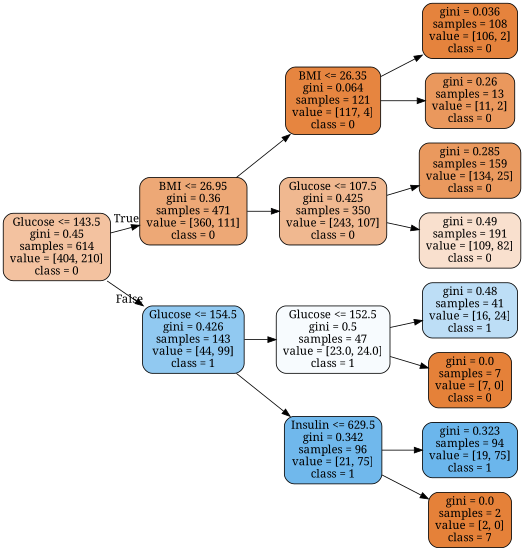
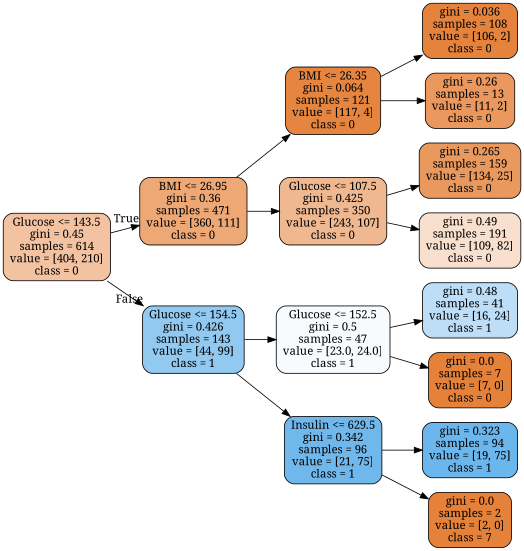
(470, 171) -> (470, 171)
